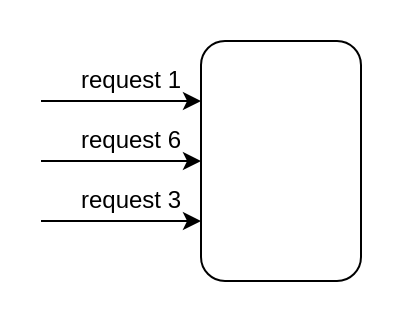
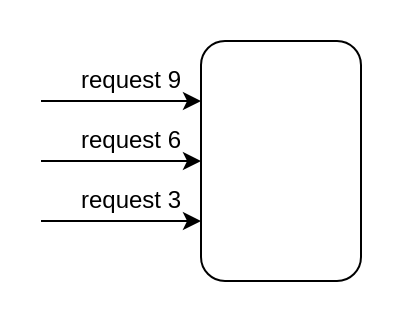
(132, 81) -> (132, 81)
